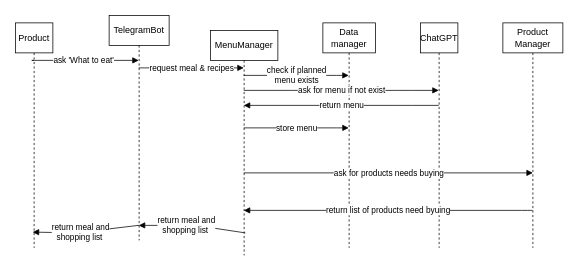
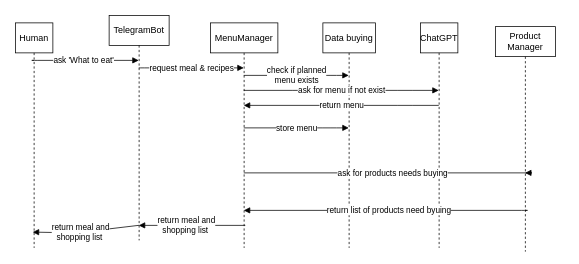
(34, 38) -> (34, 38)
(349, 38) -> (349, 38)
(533, 135) -> (525, 139)
(244, 143) -> (244, 135)
